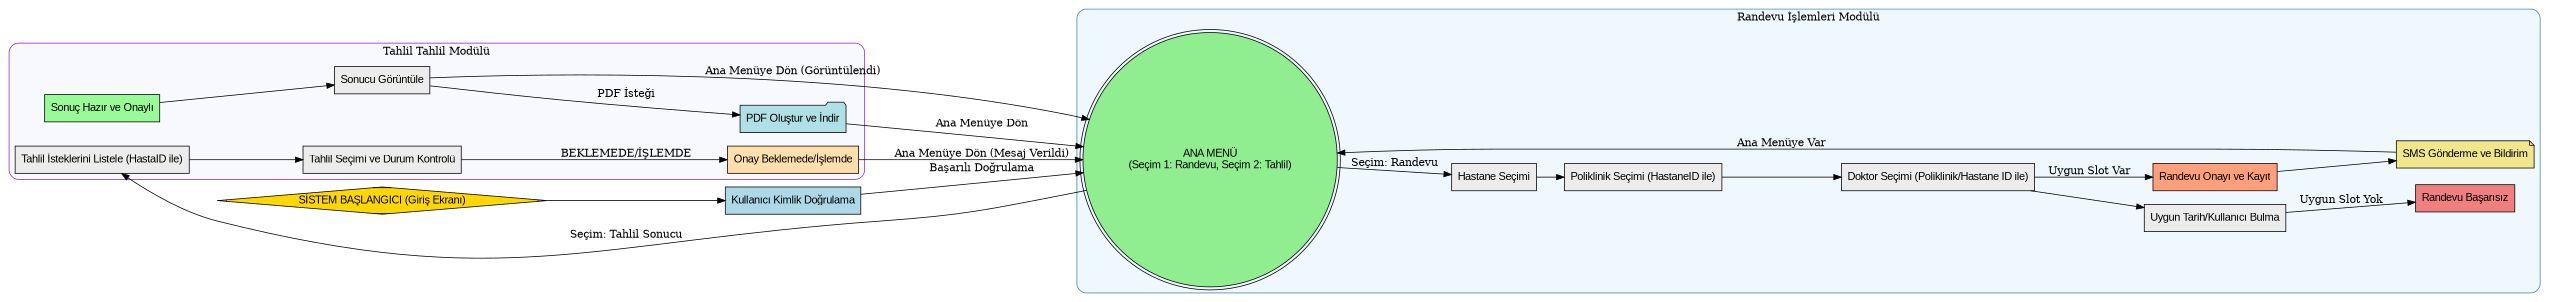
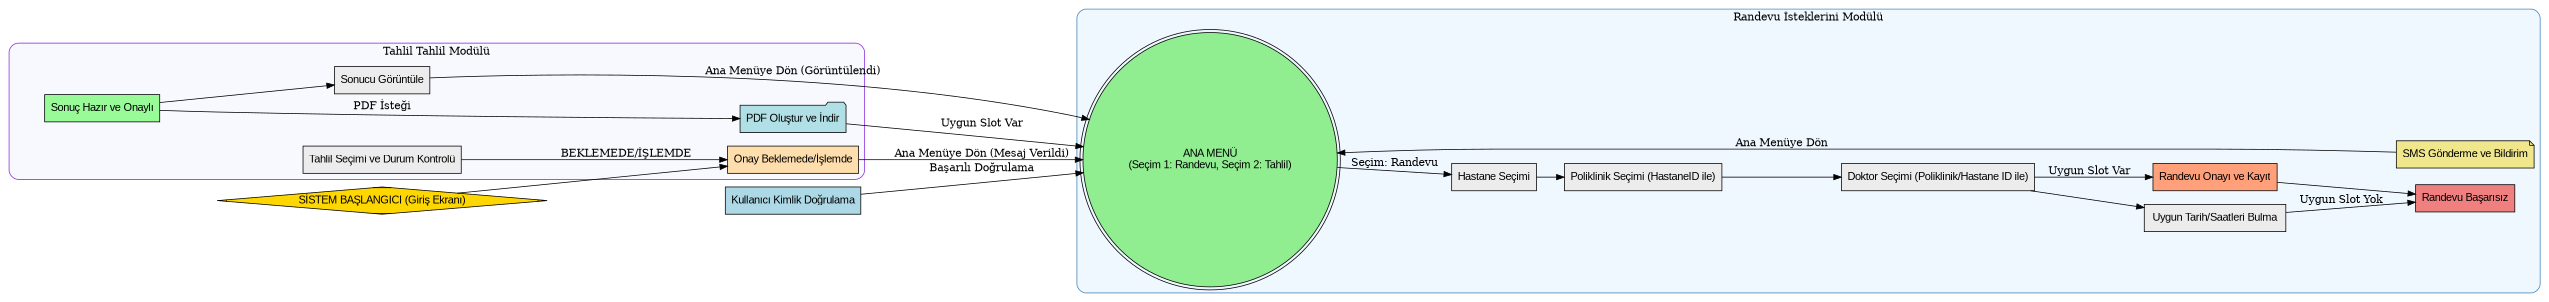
(1808, 18) -> (1808, 18)
(581, 102) -> (446, 116)
(982, 124) -> (982, 124)
(1782, 143) -> (1782, 143)
(102, 160) -> none
(2333, 166) -> (2343, 188)
(632, 201) -> (549, 184)
(2215, 218) -> (2215, 218)
